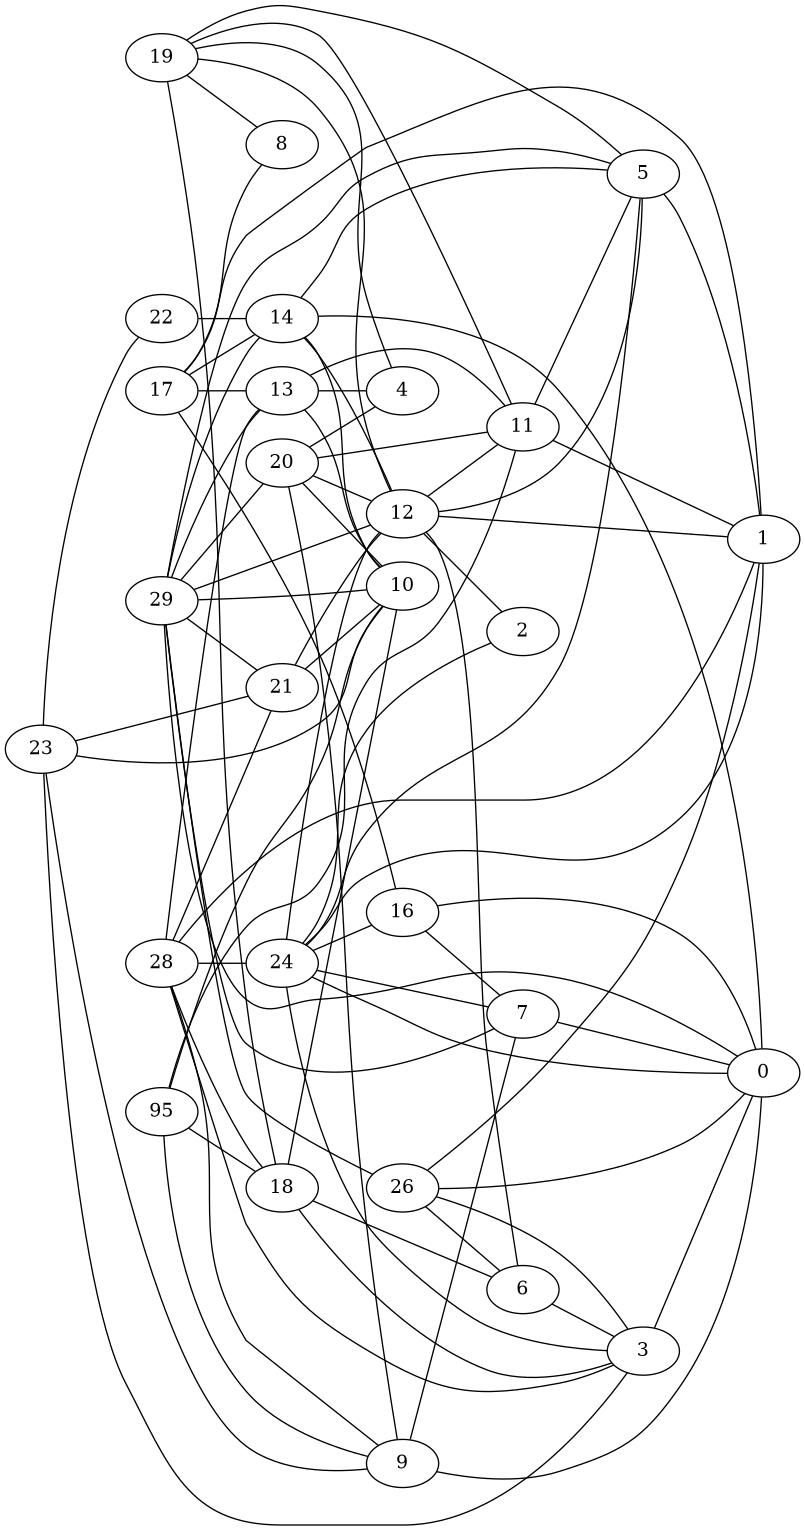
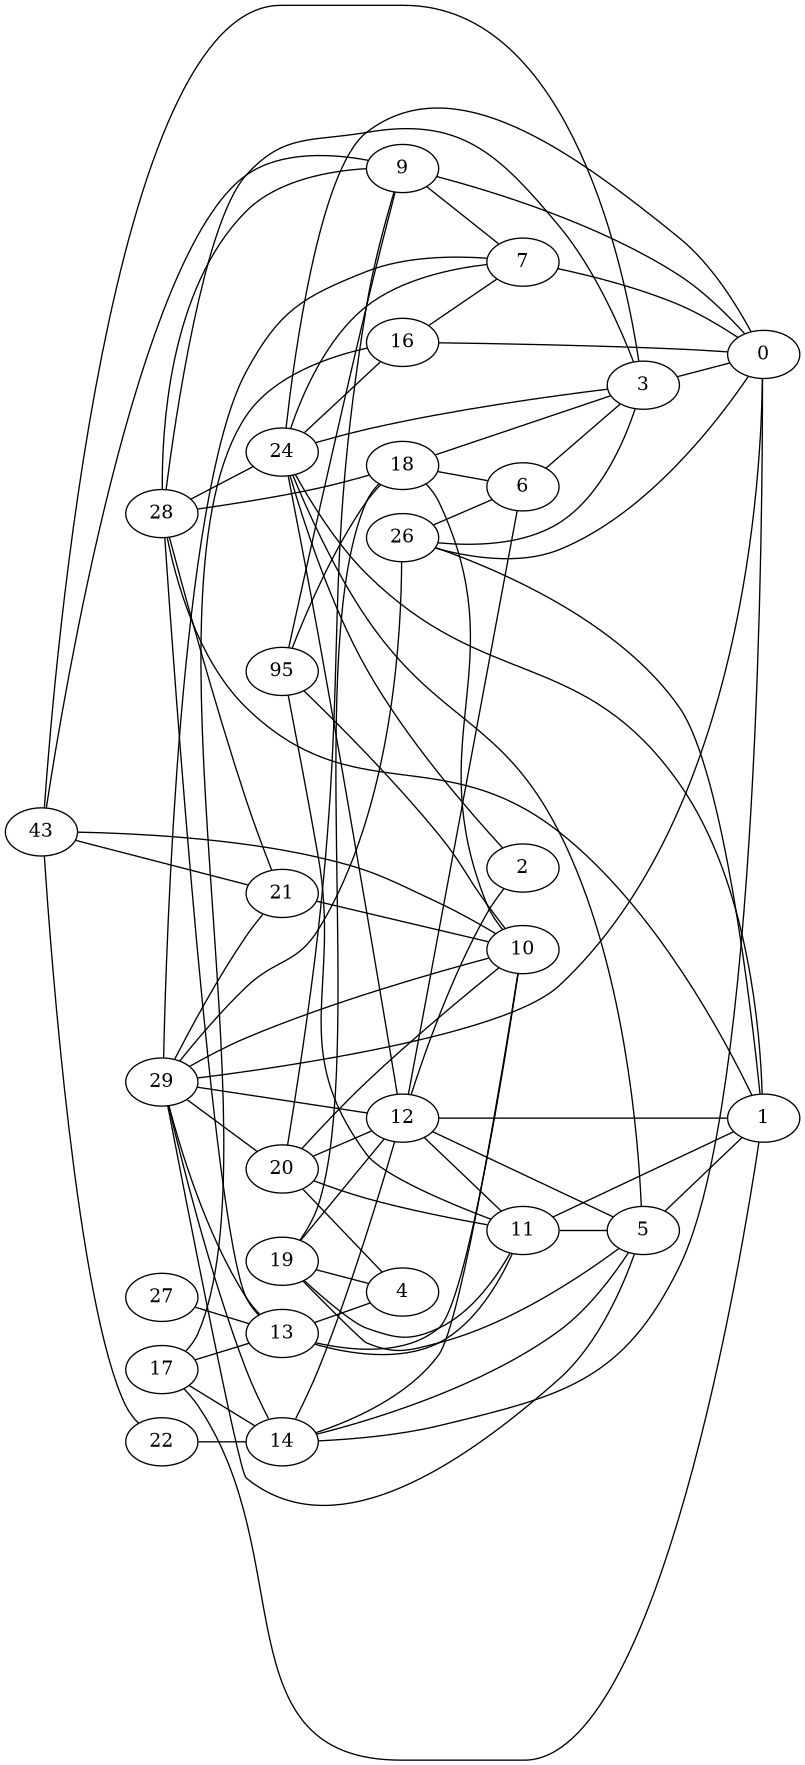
(282, 145) -> none
(330, 603) -> none
(41, 749) -> (41, 832)
none -> (162, 1297)
